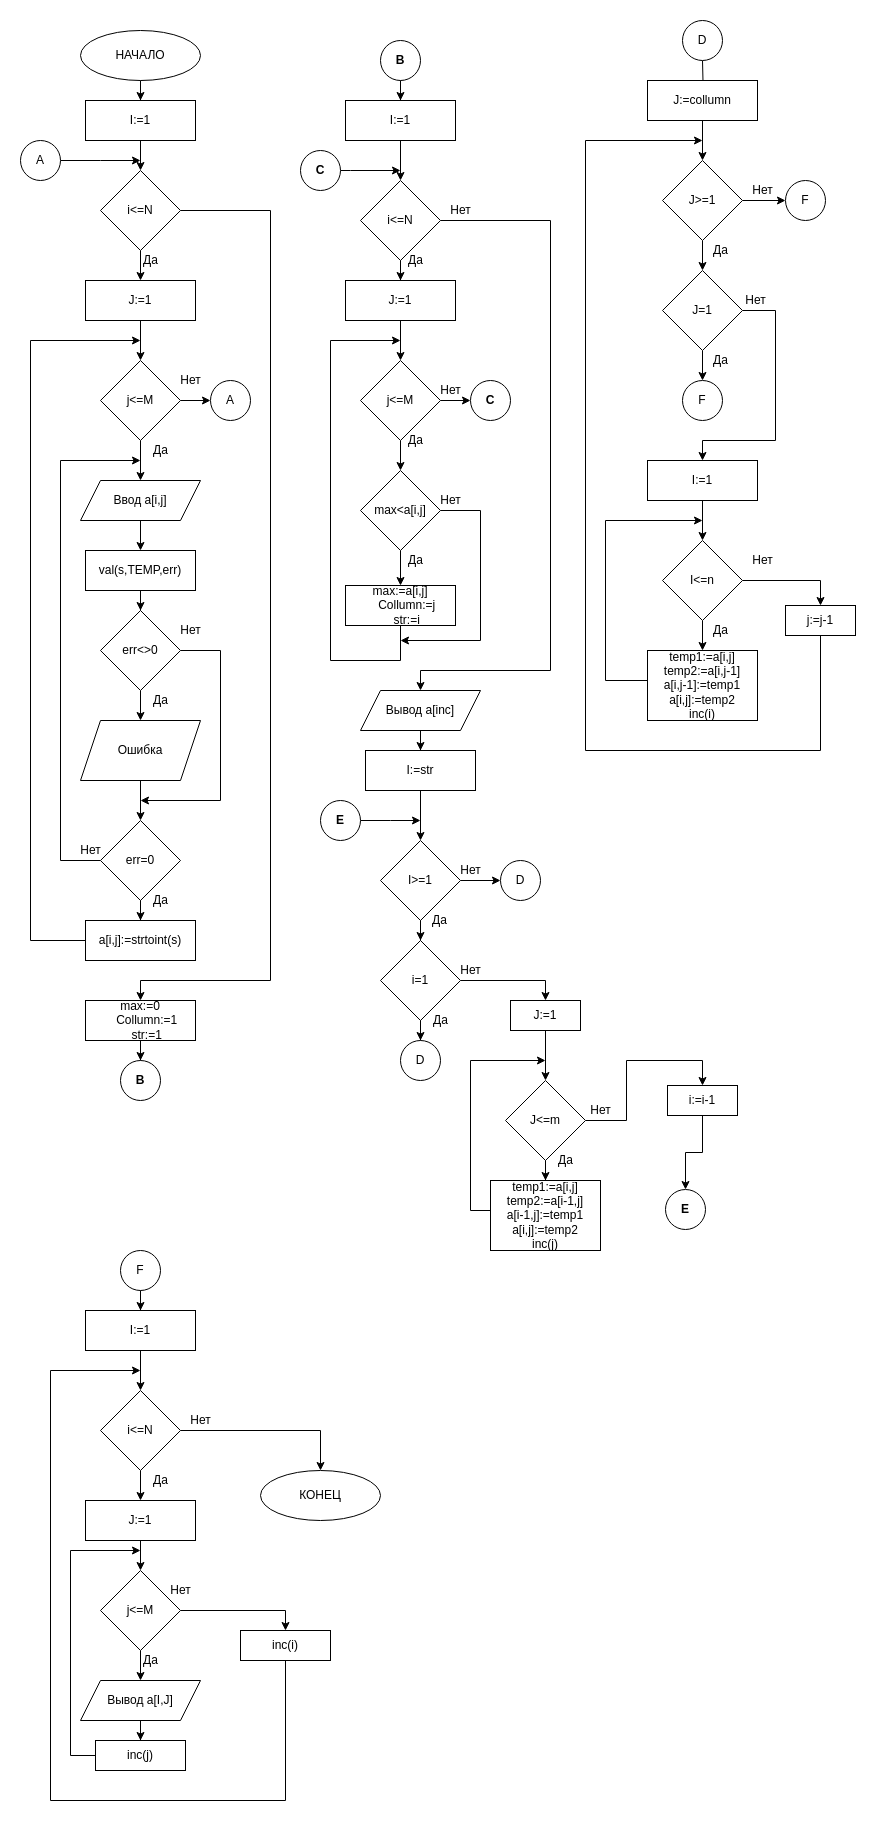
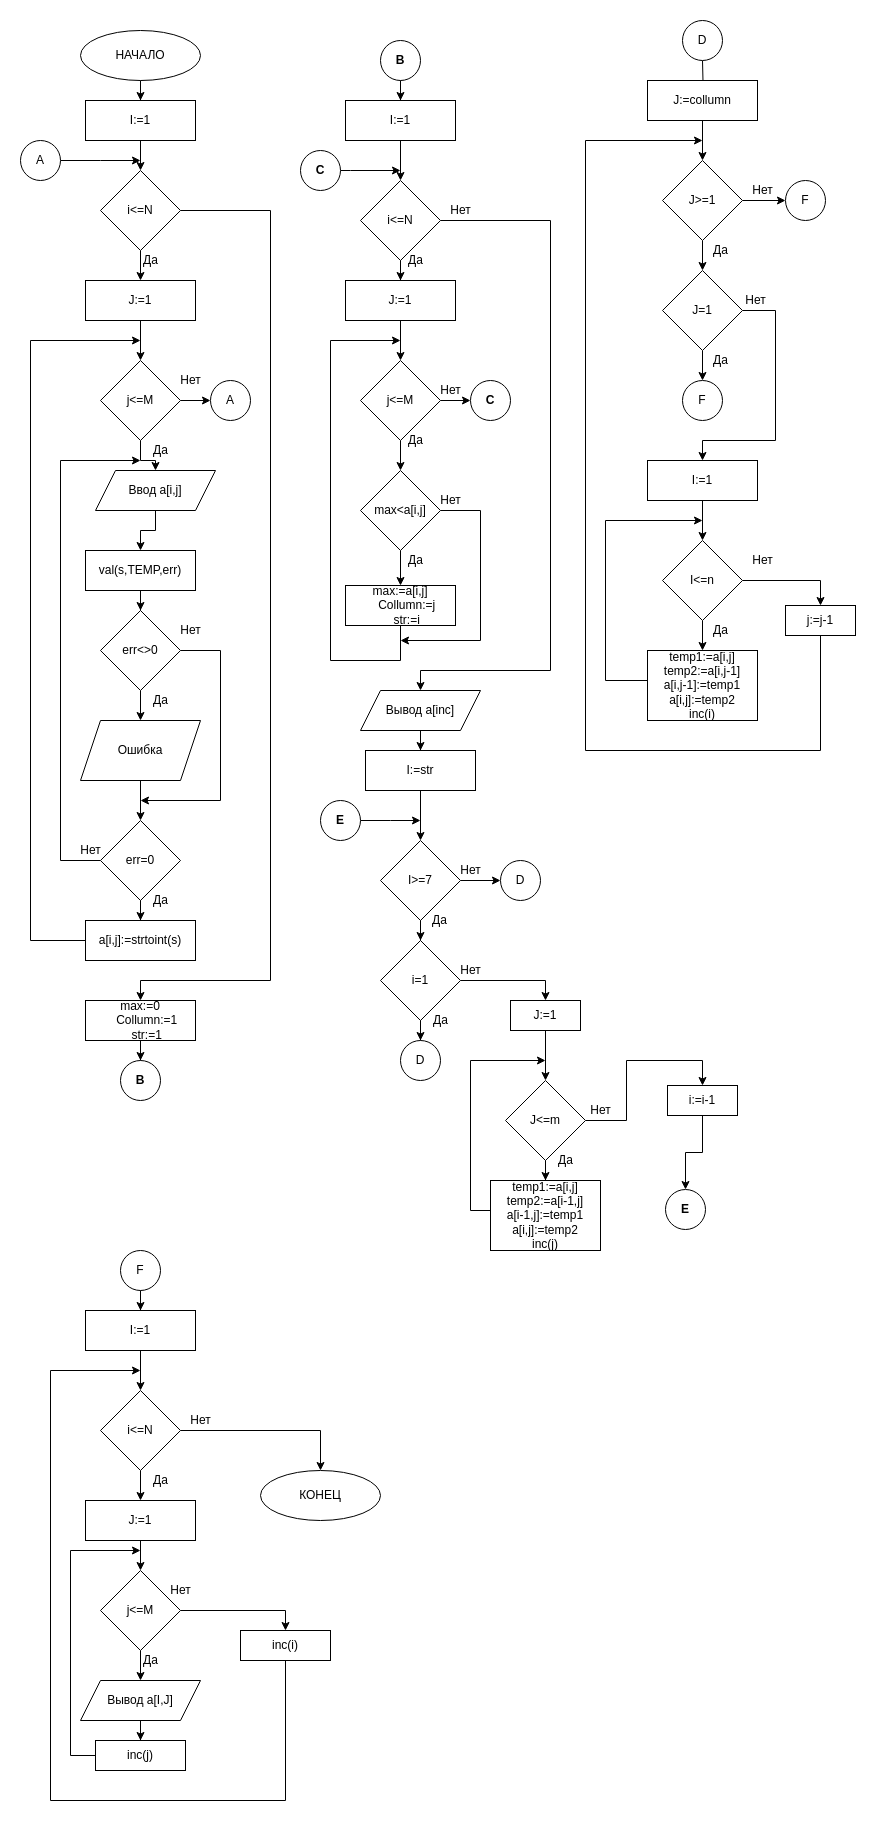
(141, 501) -> (156, 491)
(421, 881) -> (421, 881)
